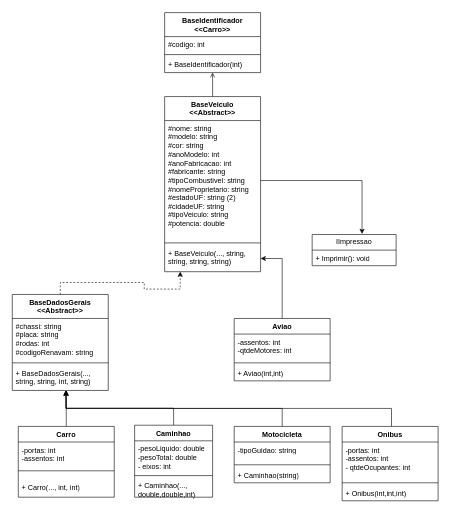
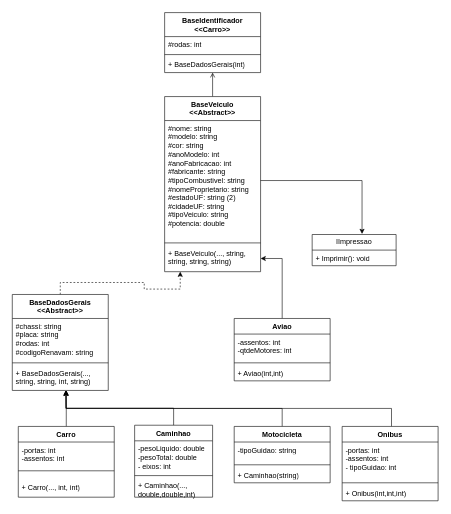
(189, 45) -> (188, 45)
(213, 65) -> (210, 65)
(382, 459) -> (375, 459)
